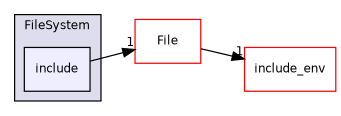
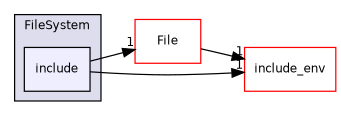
none -> (161, 75)
